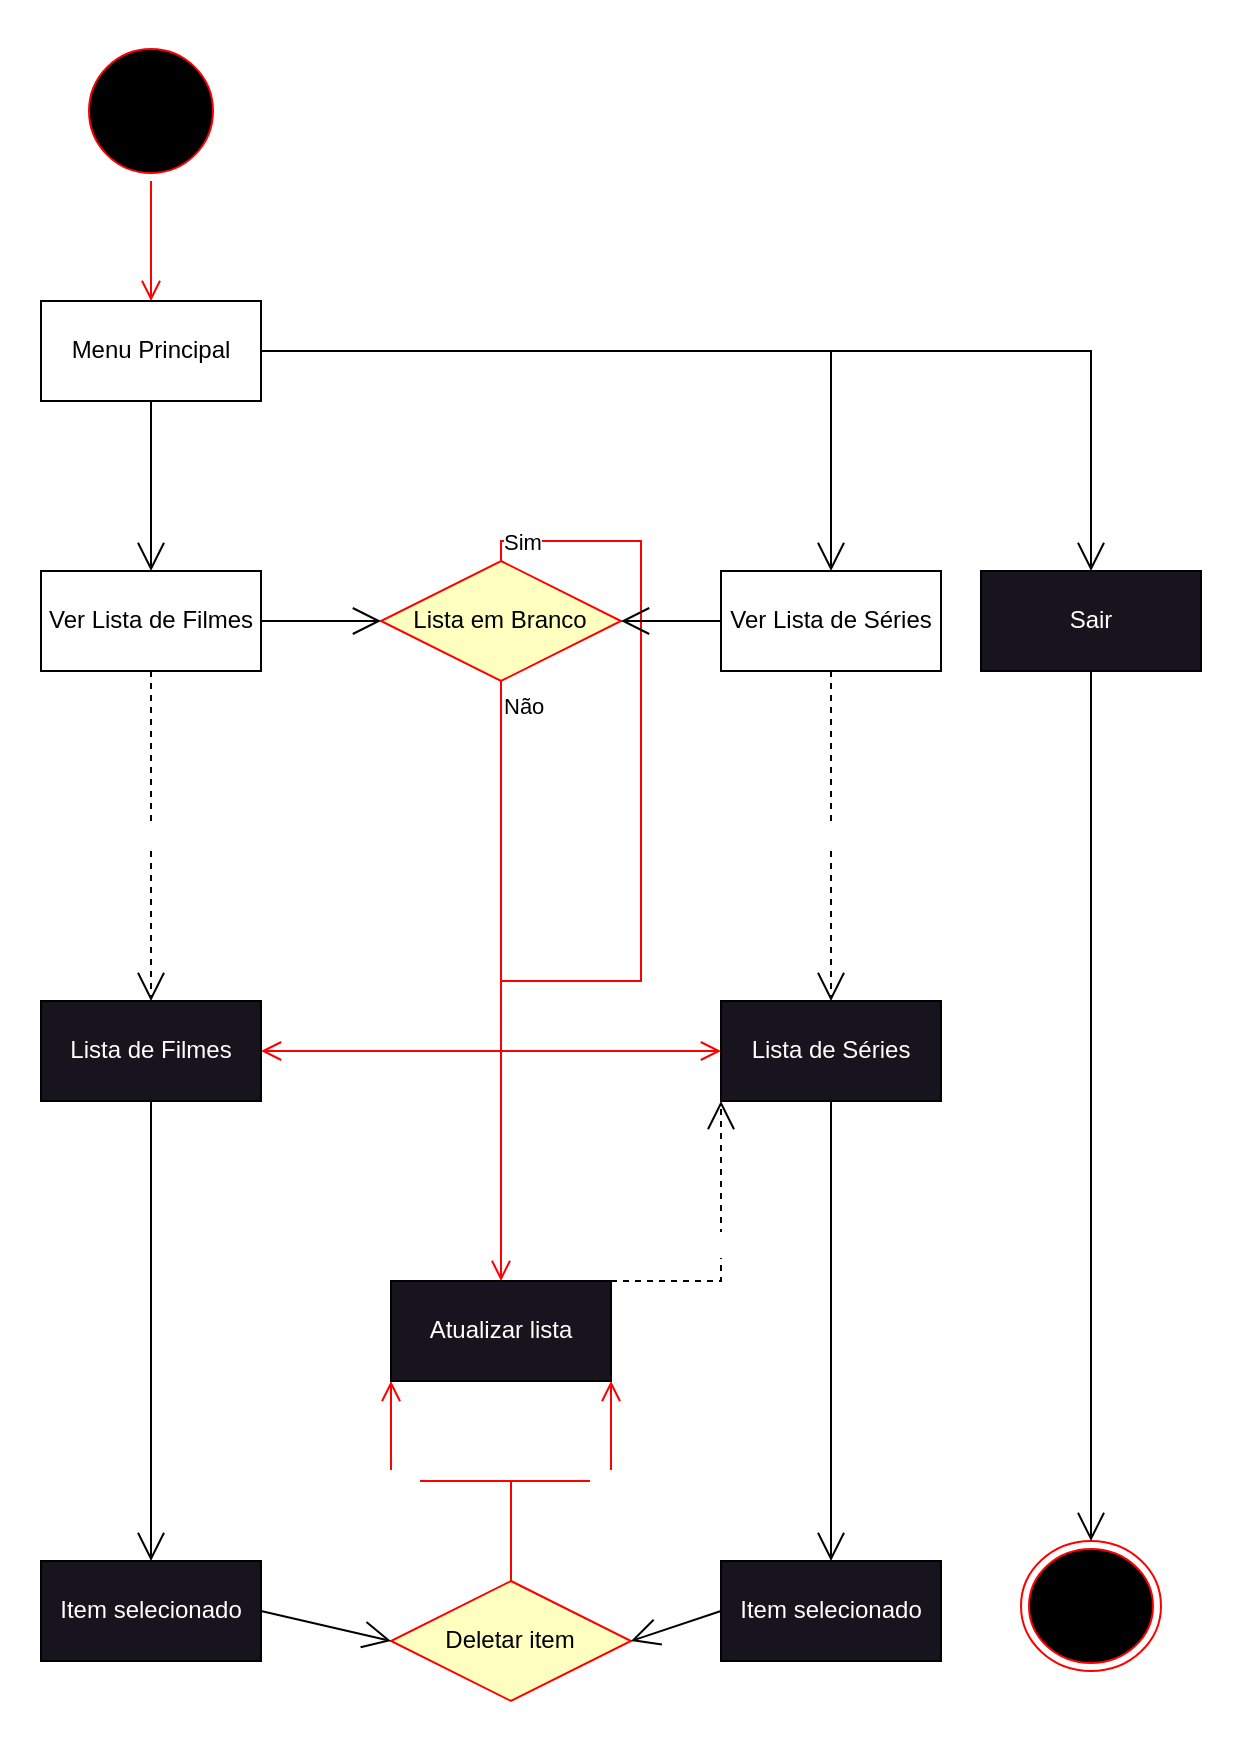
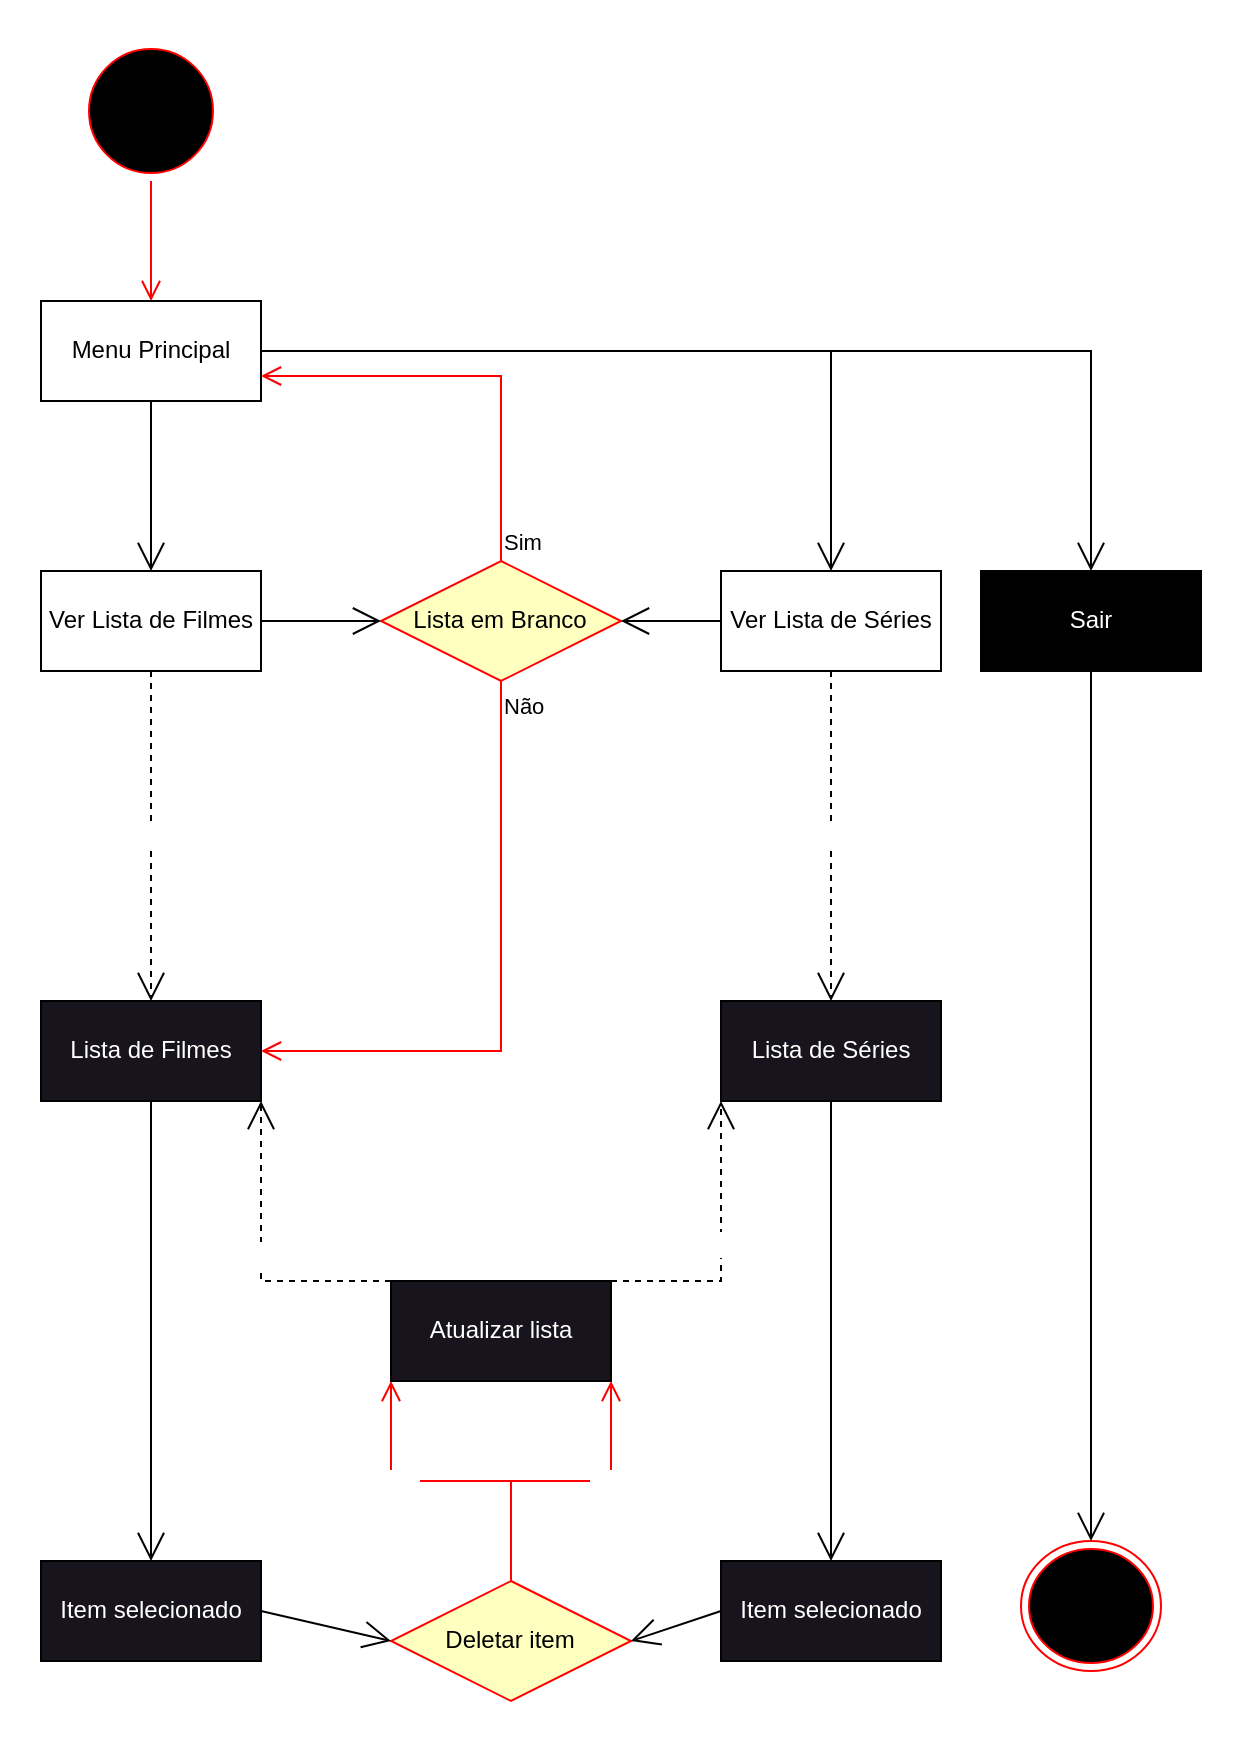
(1091, 621) -> (1091, 621)
(641, 778) -> (467, 376)
(610, 1051) -> none
none -> (320, 1281)
